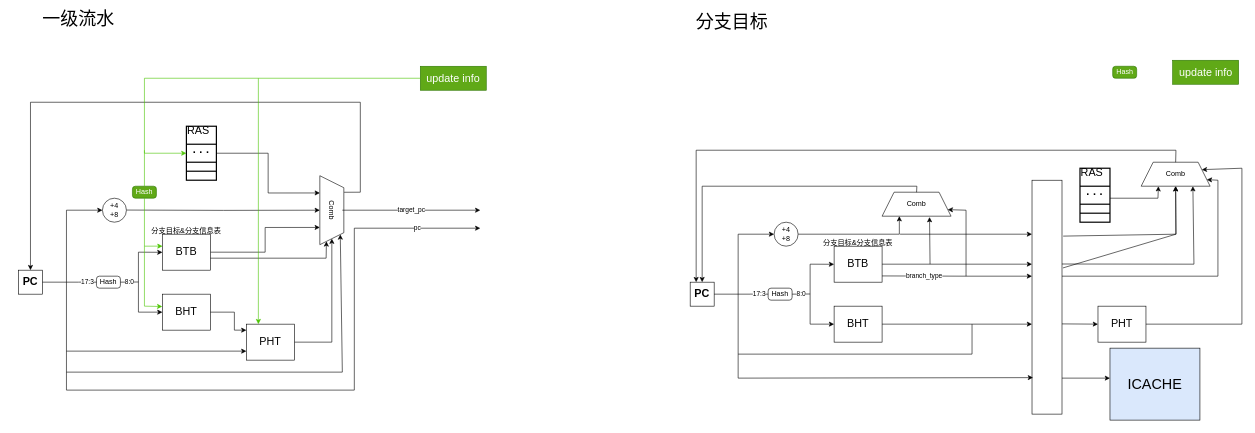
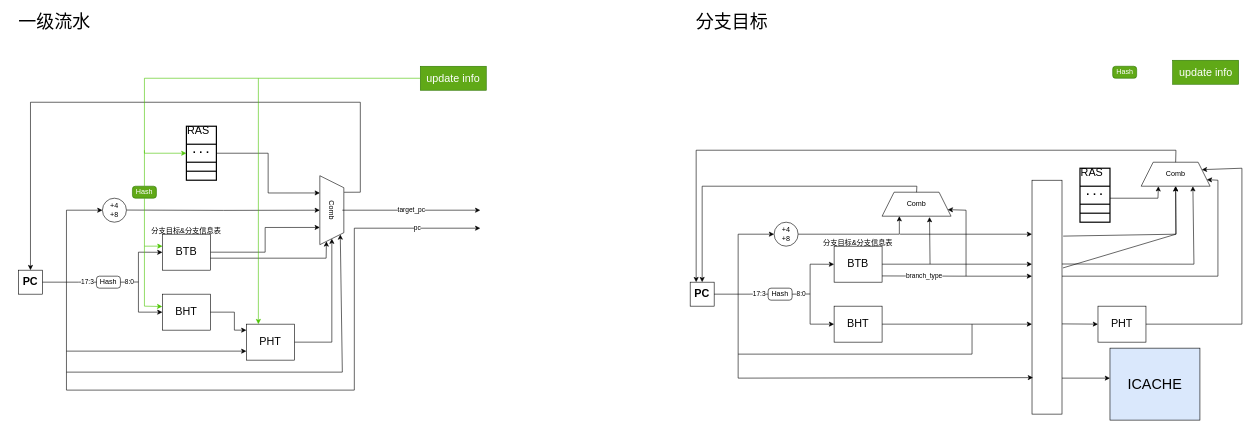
(78, 18) -> (54, 21)
